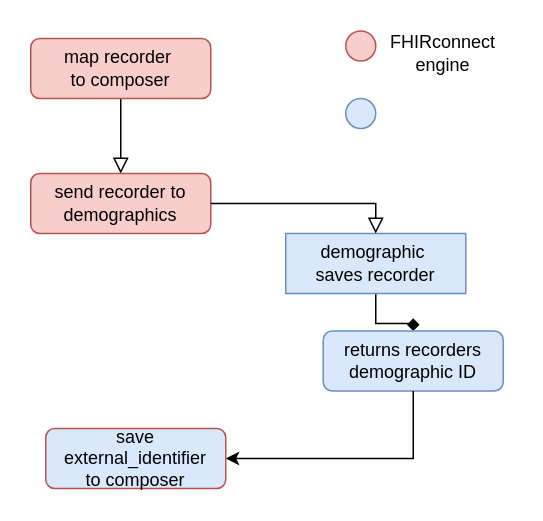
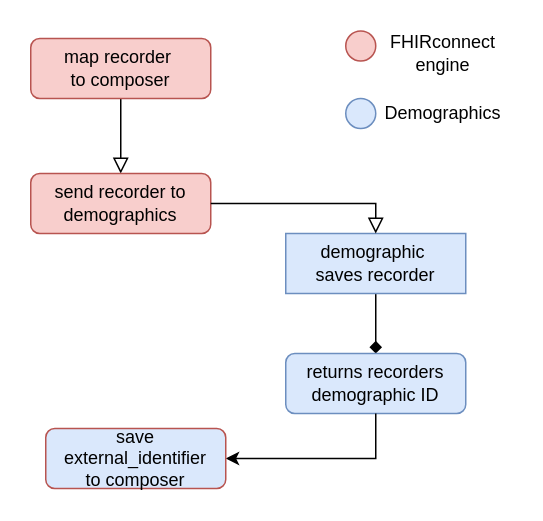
none -> (443, 113)
(413, 361) -> (376, 383)
